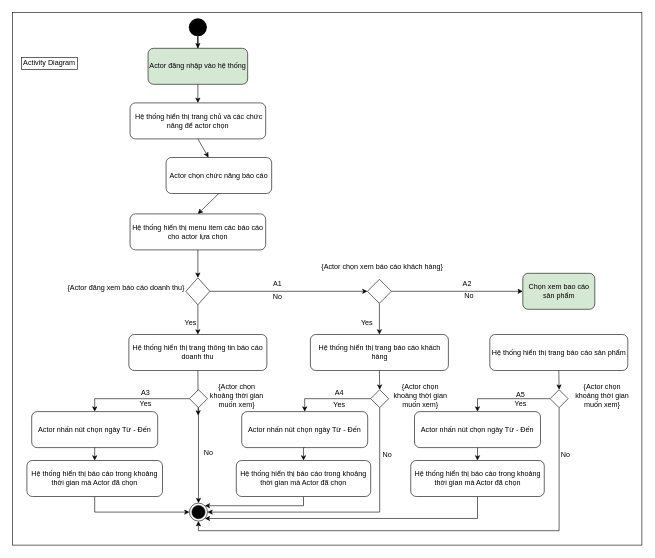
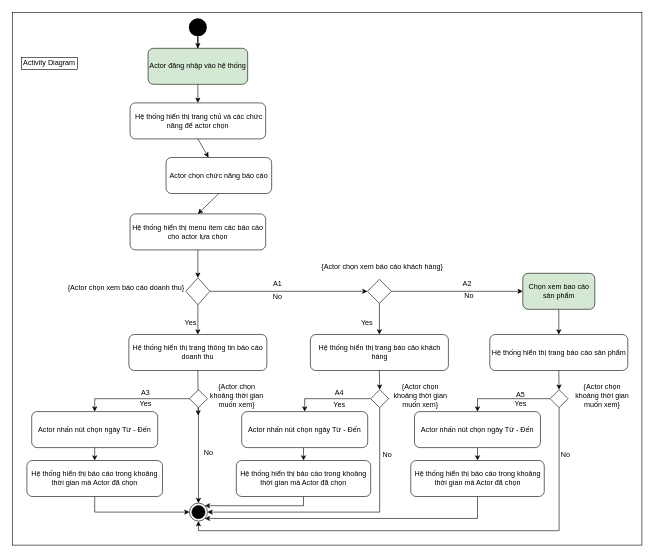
(126, 288) -> (126, 288)
none -> (559, 329)
